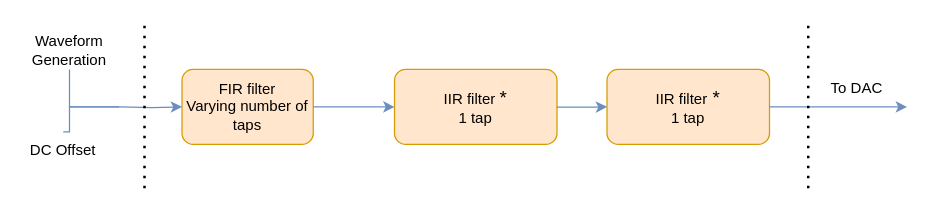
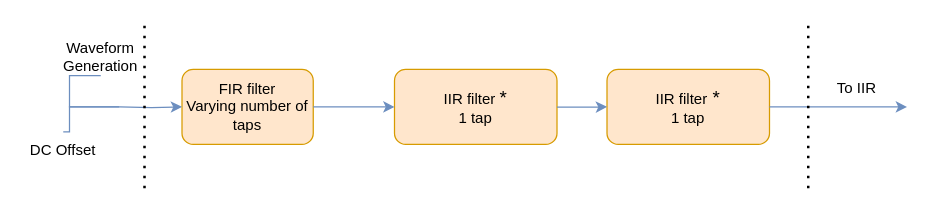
(69, 51) -> (101, 57)
(857, 88) -> (857, 88)
